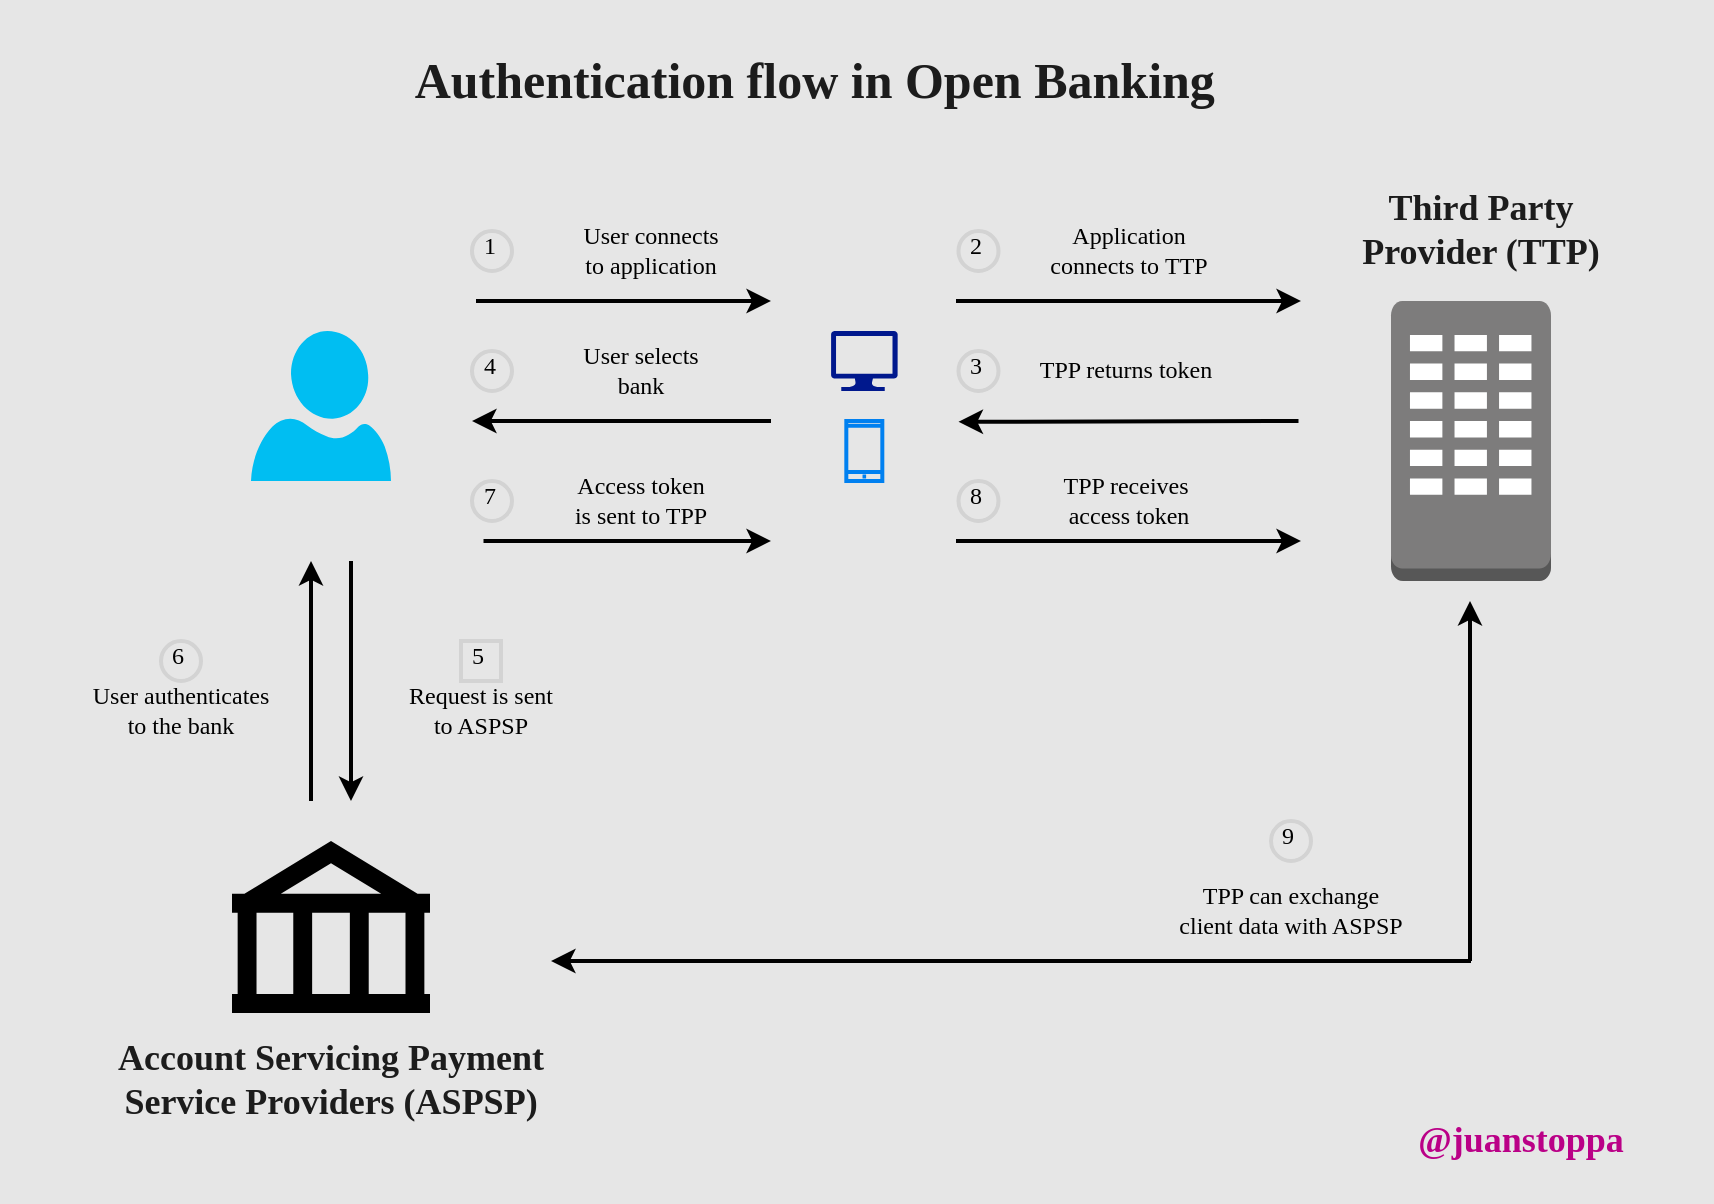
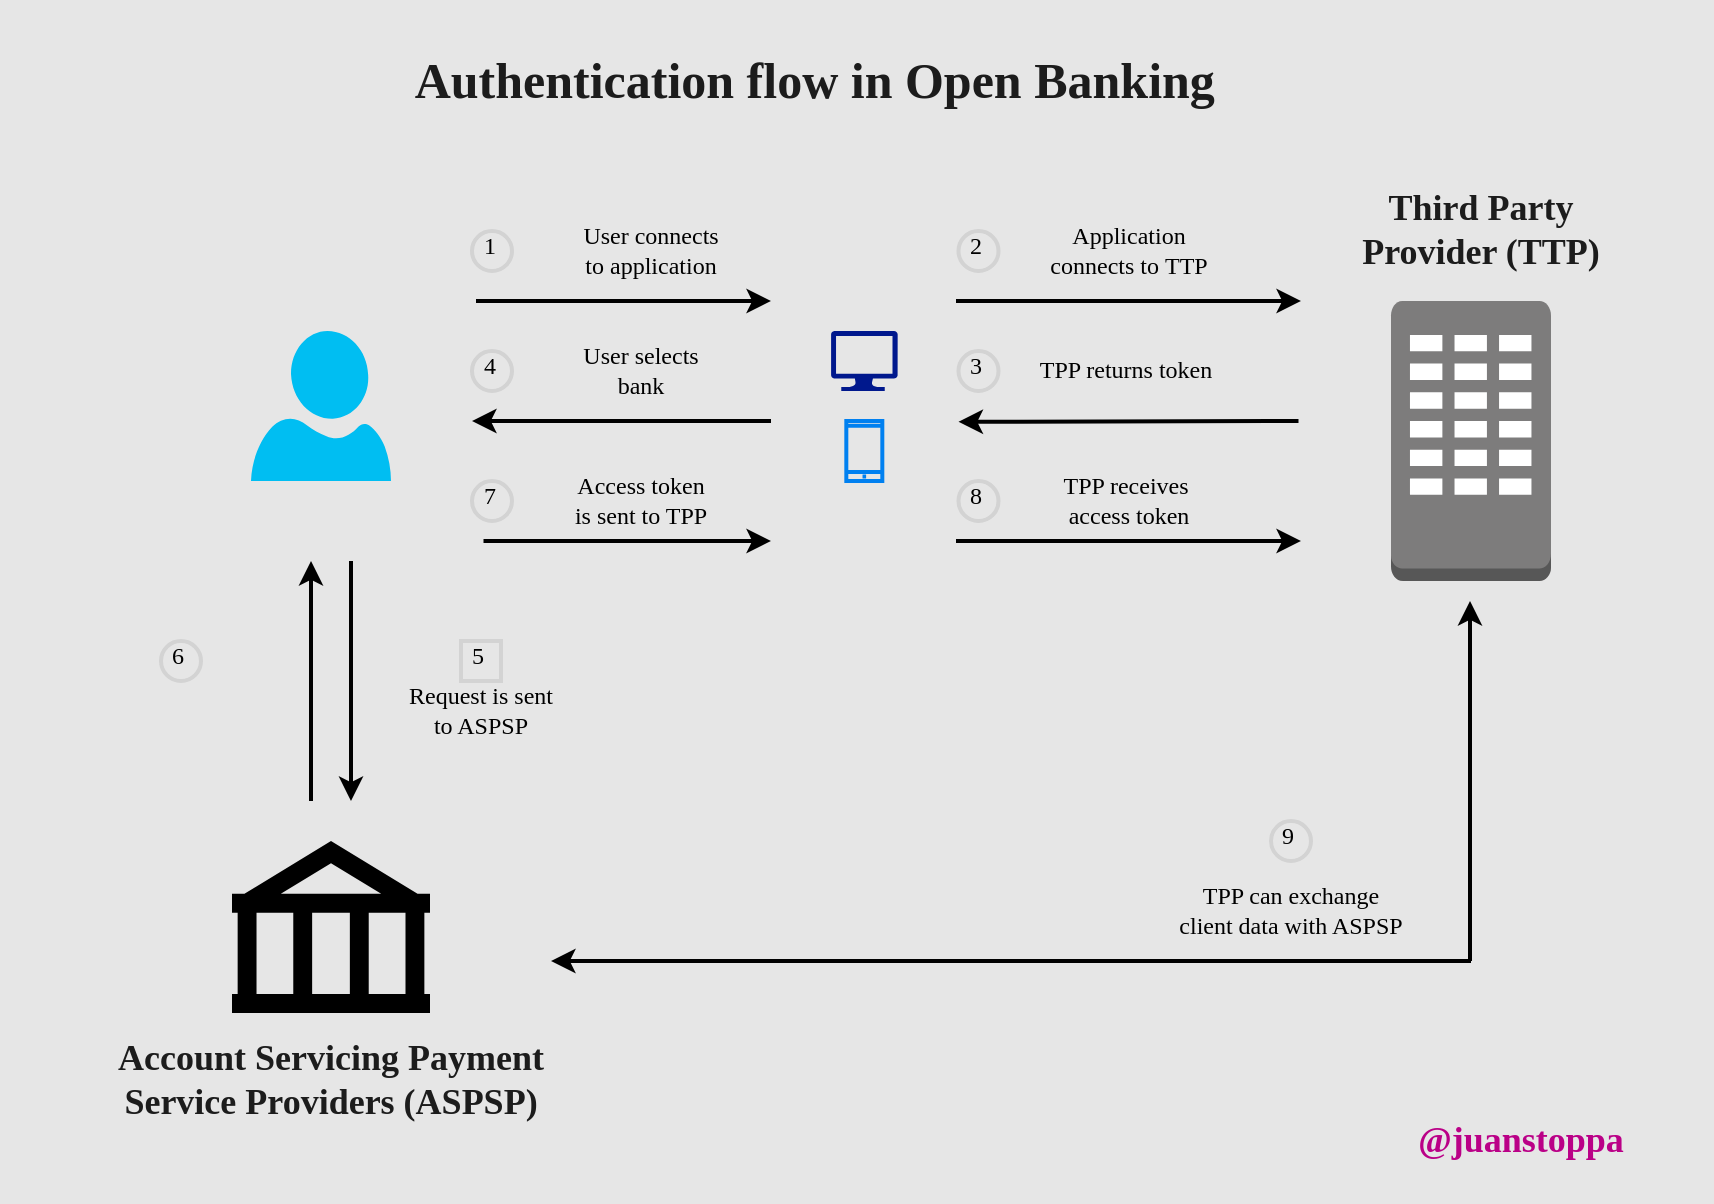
(181, 711) -> none
